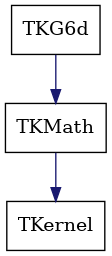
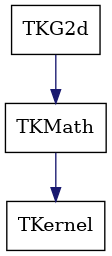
(56, 30) -> (56, 30)
